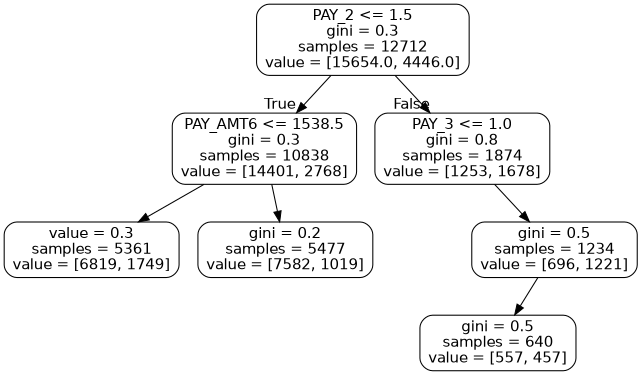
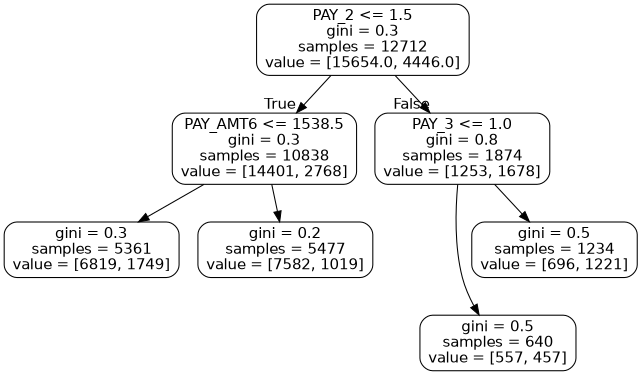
(92, 250) -> (92, 250)
(529, 292) -> (457, 246)
